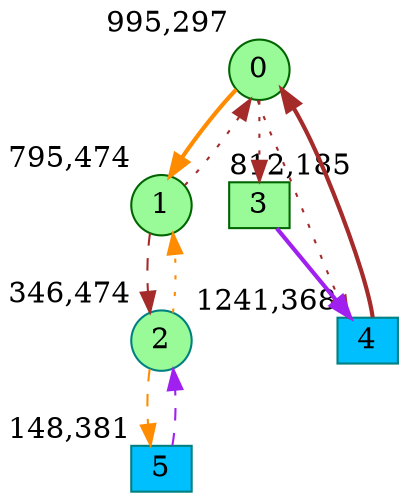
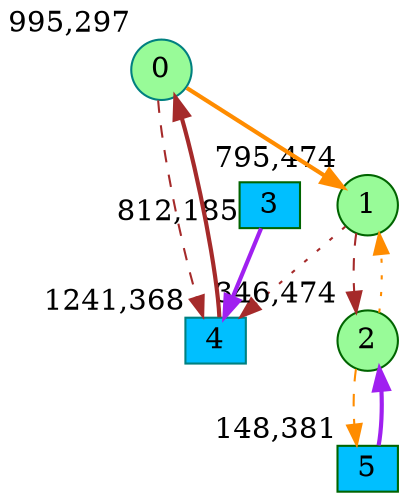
(259, 70) -> (161, 70)
(259, 139) -> none
(213, 152) -> (301, 265)
(298, 199) -> (173, 199)
(259, 205) -> (270, 205)
(161, 341) -> (368, 341)
(175, 418) -> (381, 418)
(161, 469) -> (368, 469)
